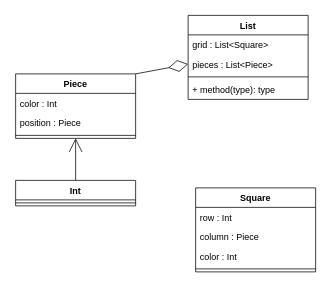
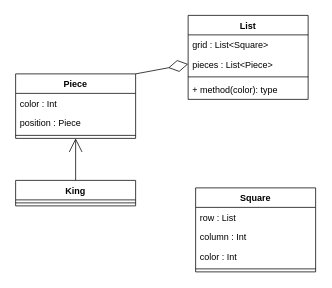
(239, 90) -> (240, 90)
(75, 191) -> (75, 191)
(219, 218) -> (220, 218)
(229, 237) -> (225, 237)
